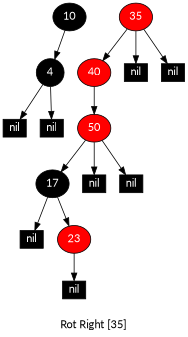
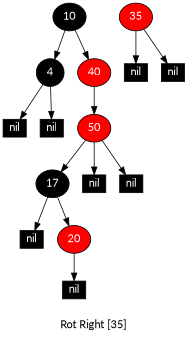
(117, 42) -> (80, 41)
(74, 239) -> (74, 239)
